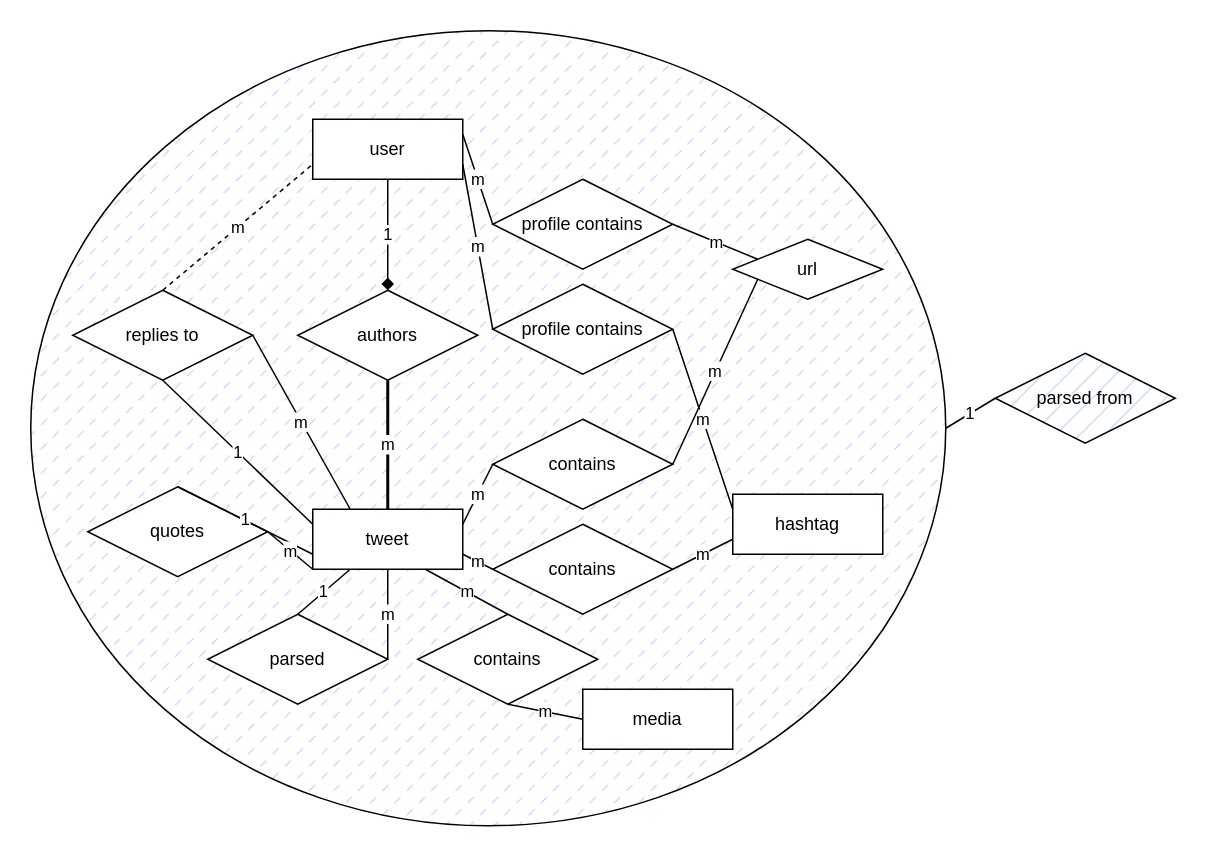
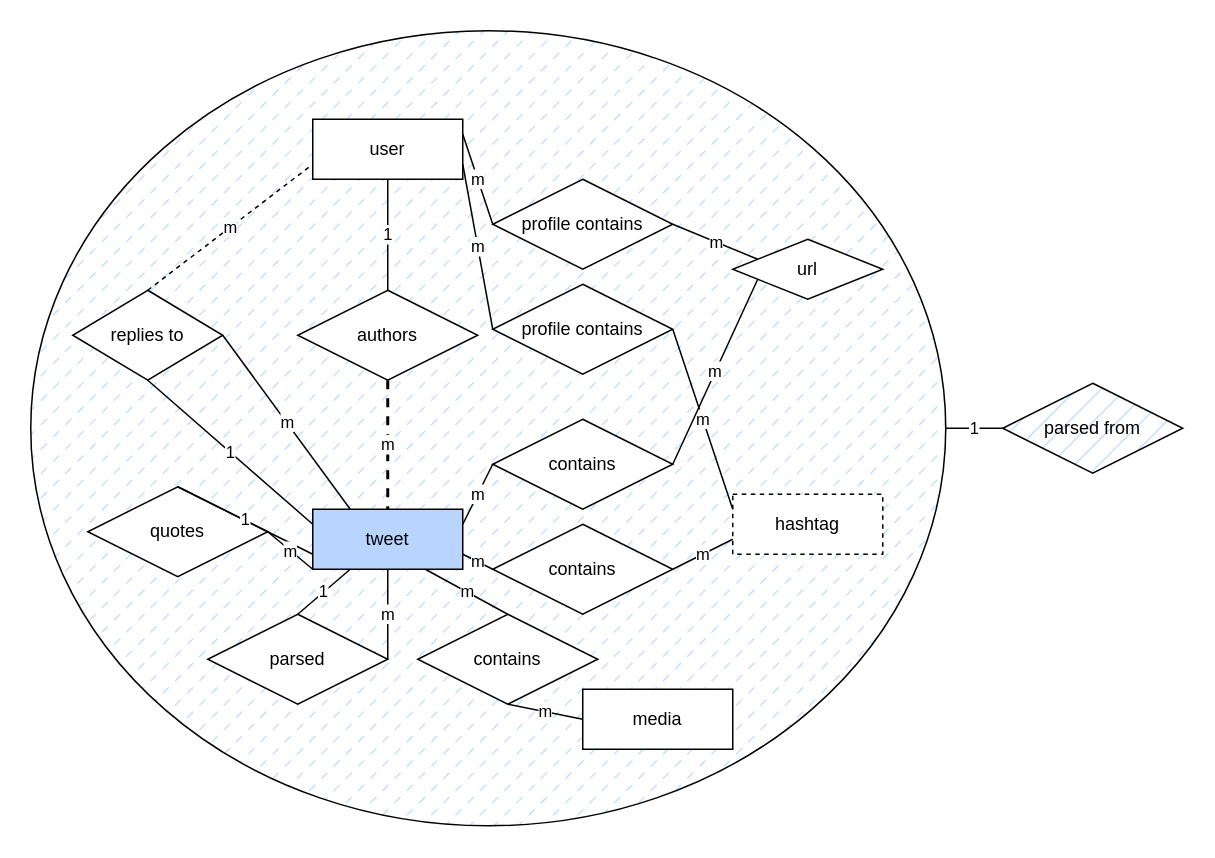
(388, 278) -> (388, 283)
(163, 335) -> (148, 335)
(1085, 398) -> (1093, 428)
(388, 411) -> (388, 411)
(808, 524) -> (808, 524)
(388, 539) -> (388, 539)
